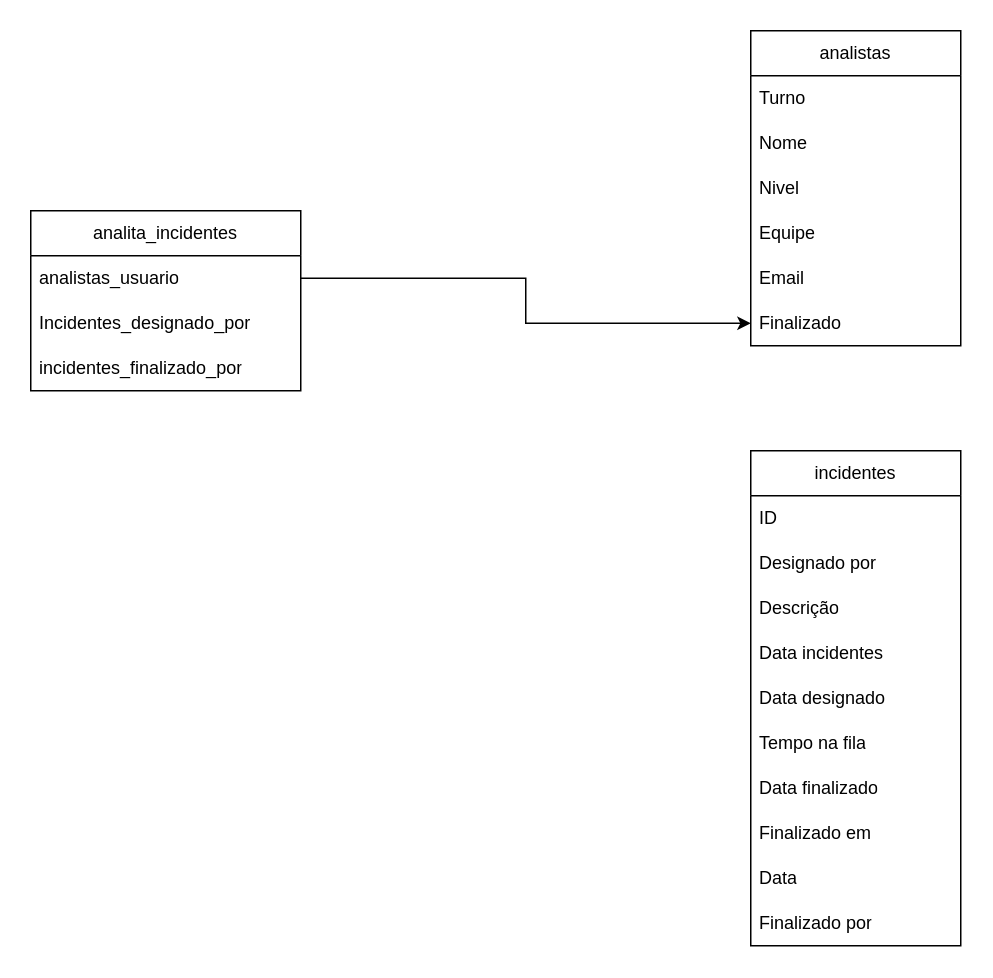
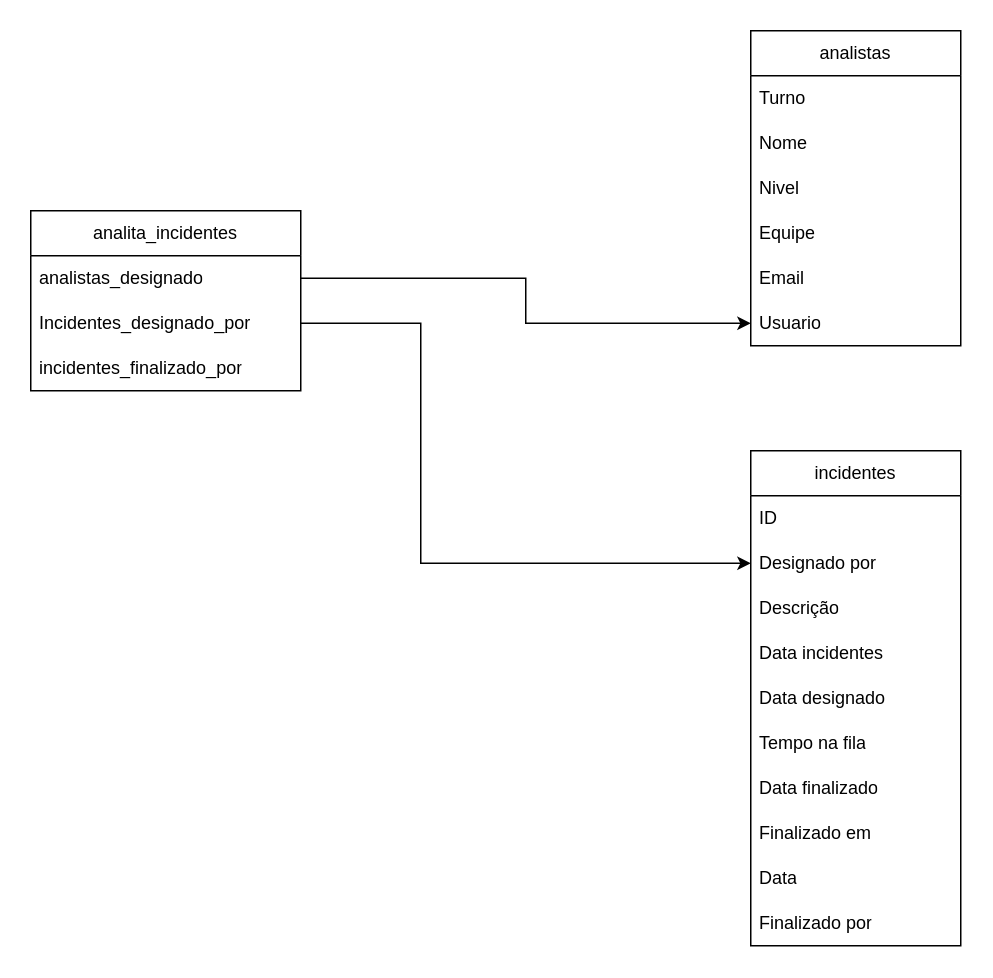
(118, 278) -> (128, 278)
(803, 323) -> (793, 323)
none -> (421, 543)
